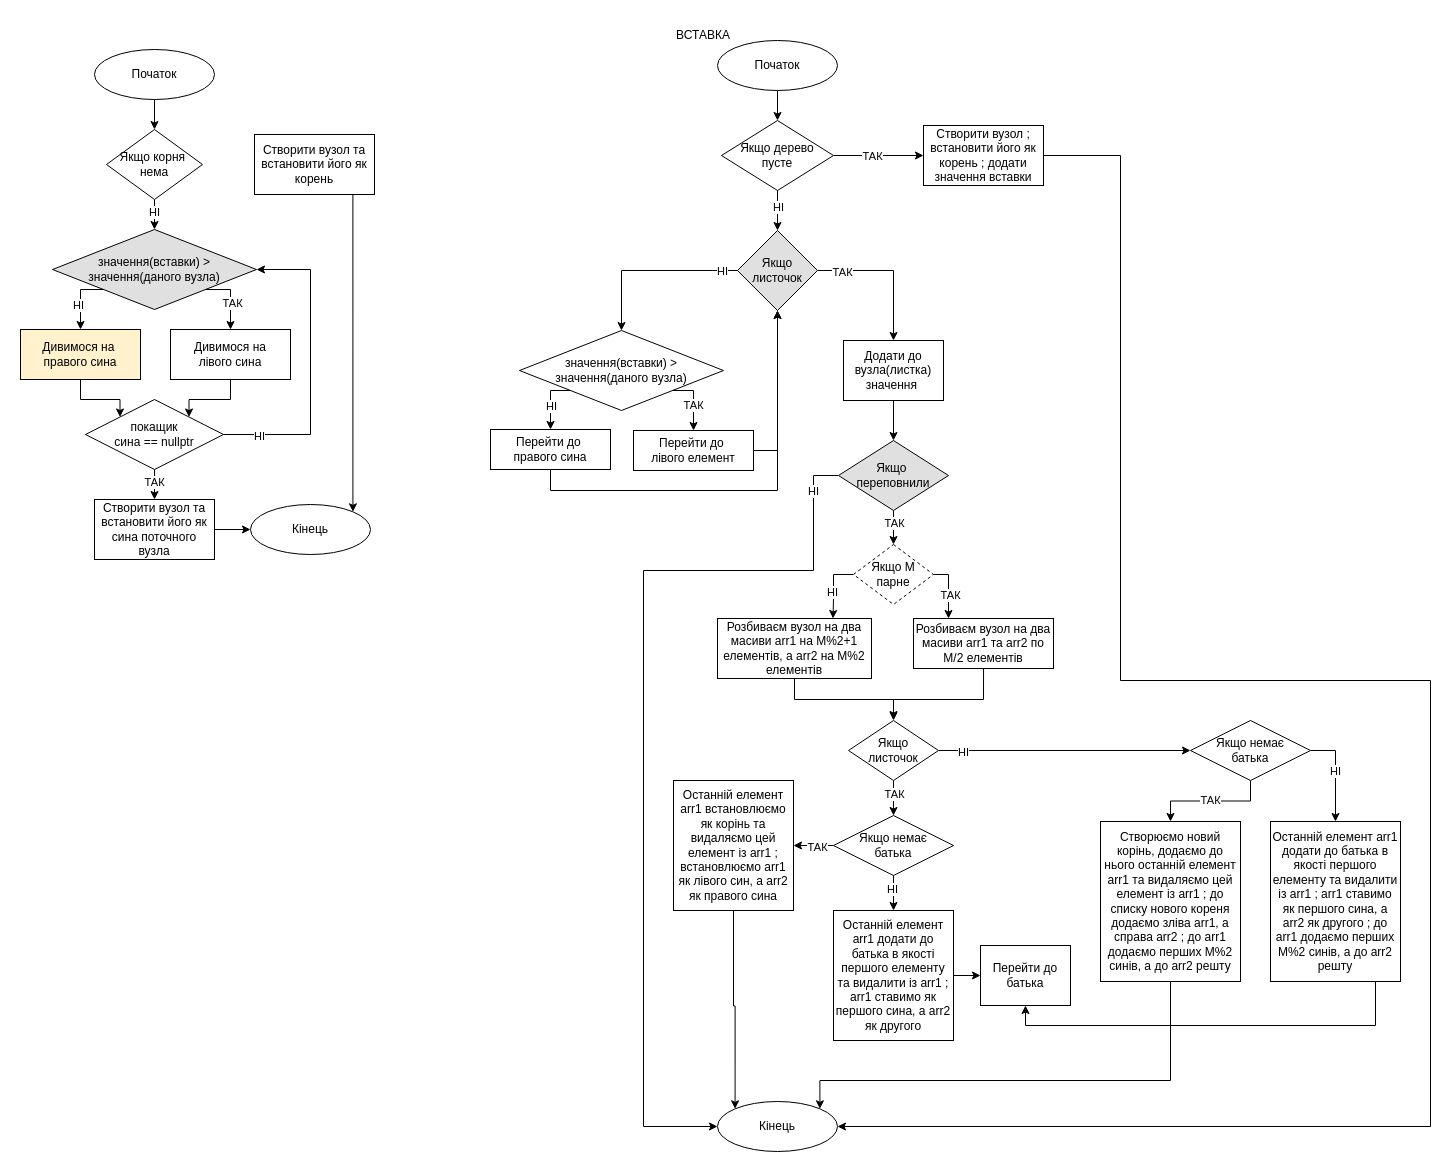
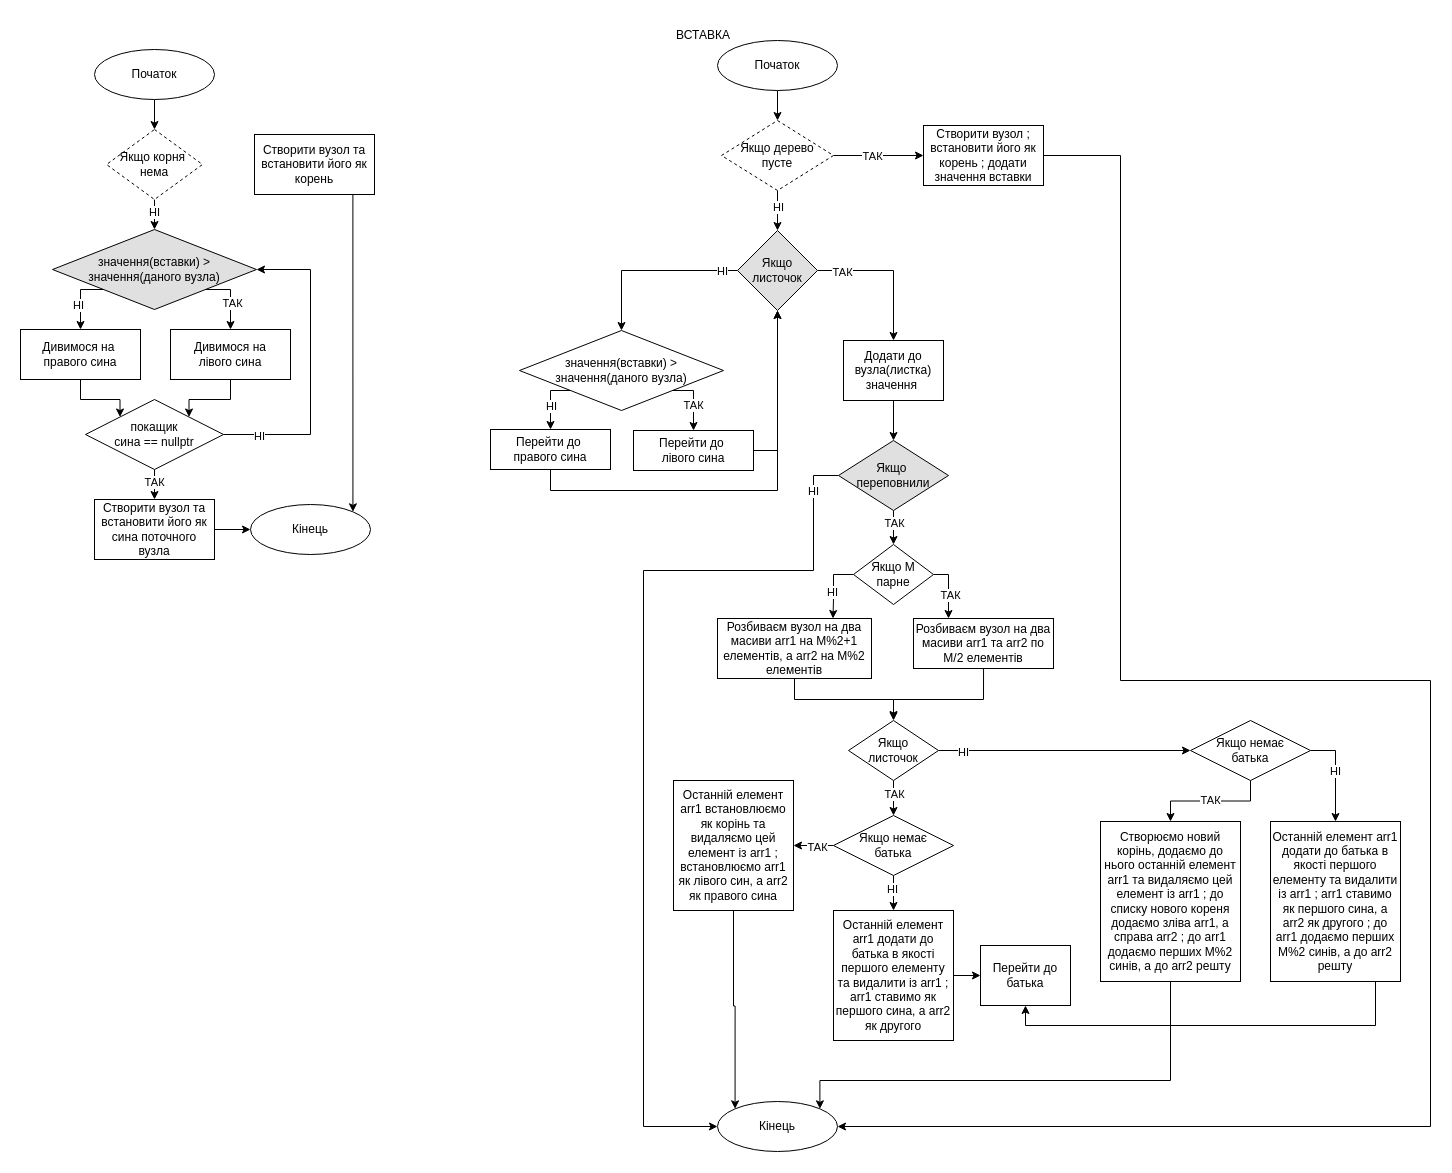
(778, 156) -> (778, 156)
(155, 165) -> (155, 165)
(81, 355) -> (81, 355)
(694, 451) -> (694, 451)
(894, 575) -> (894, 575)
